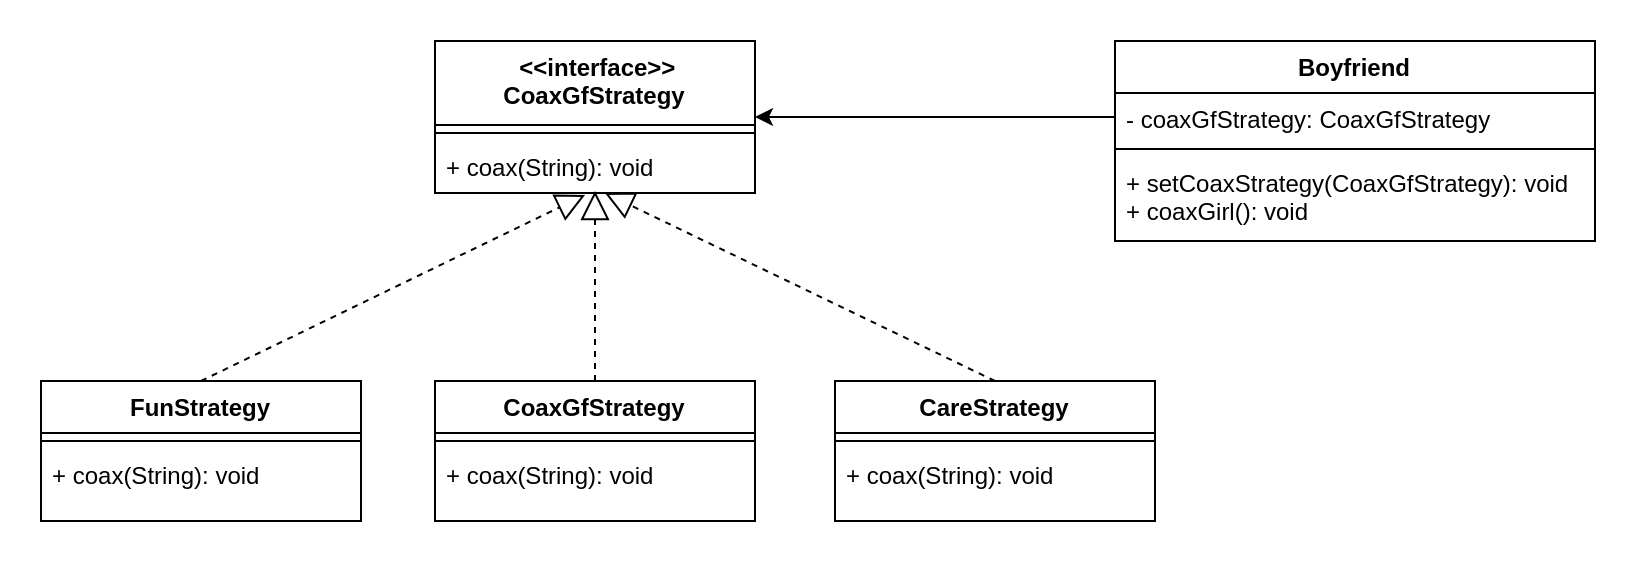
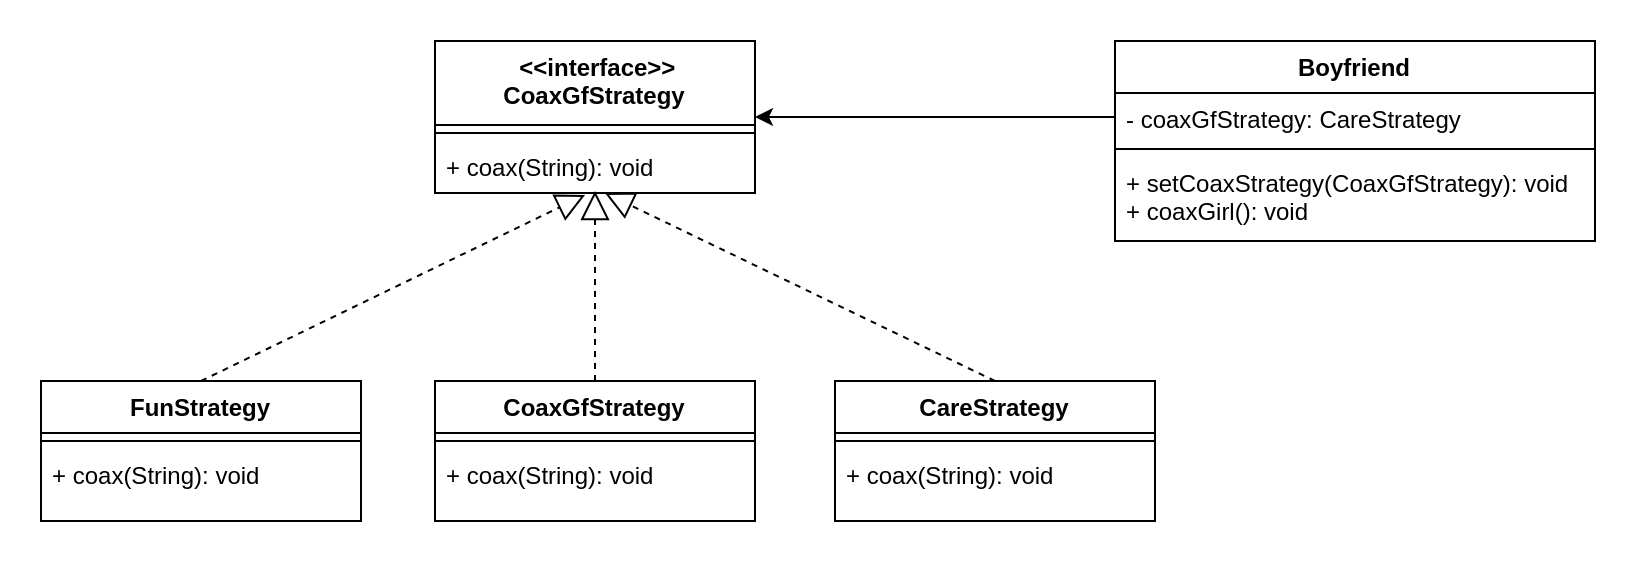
(1338, 120) -> (1324, 120)
